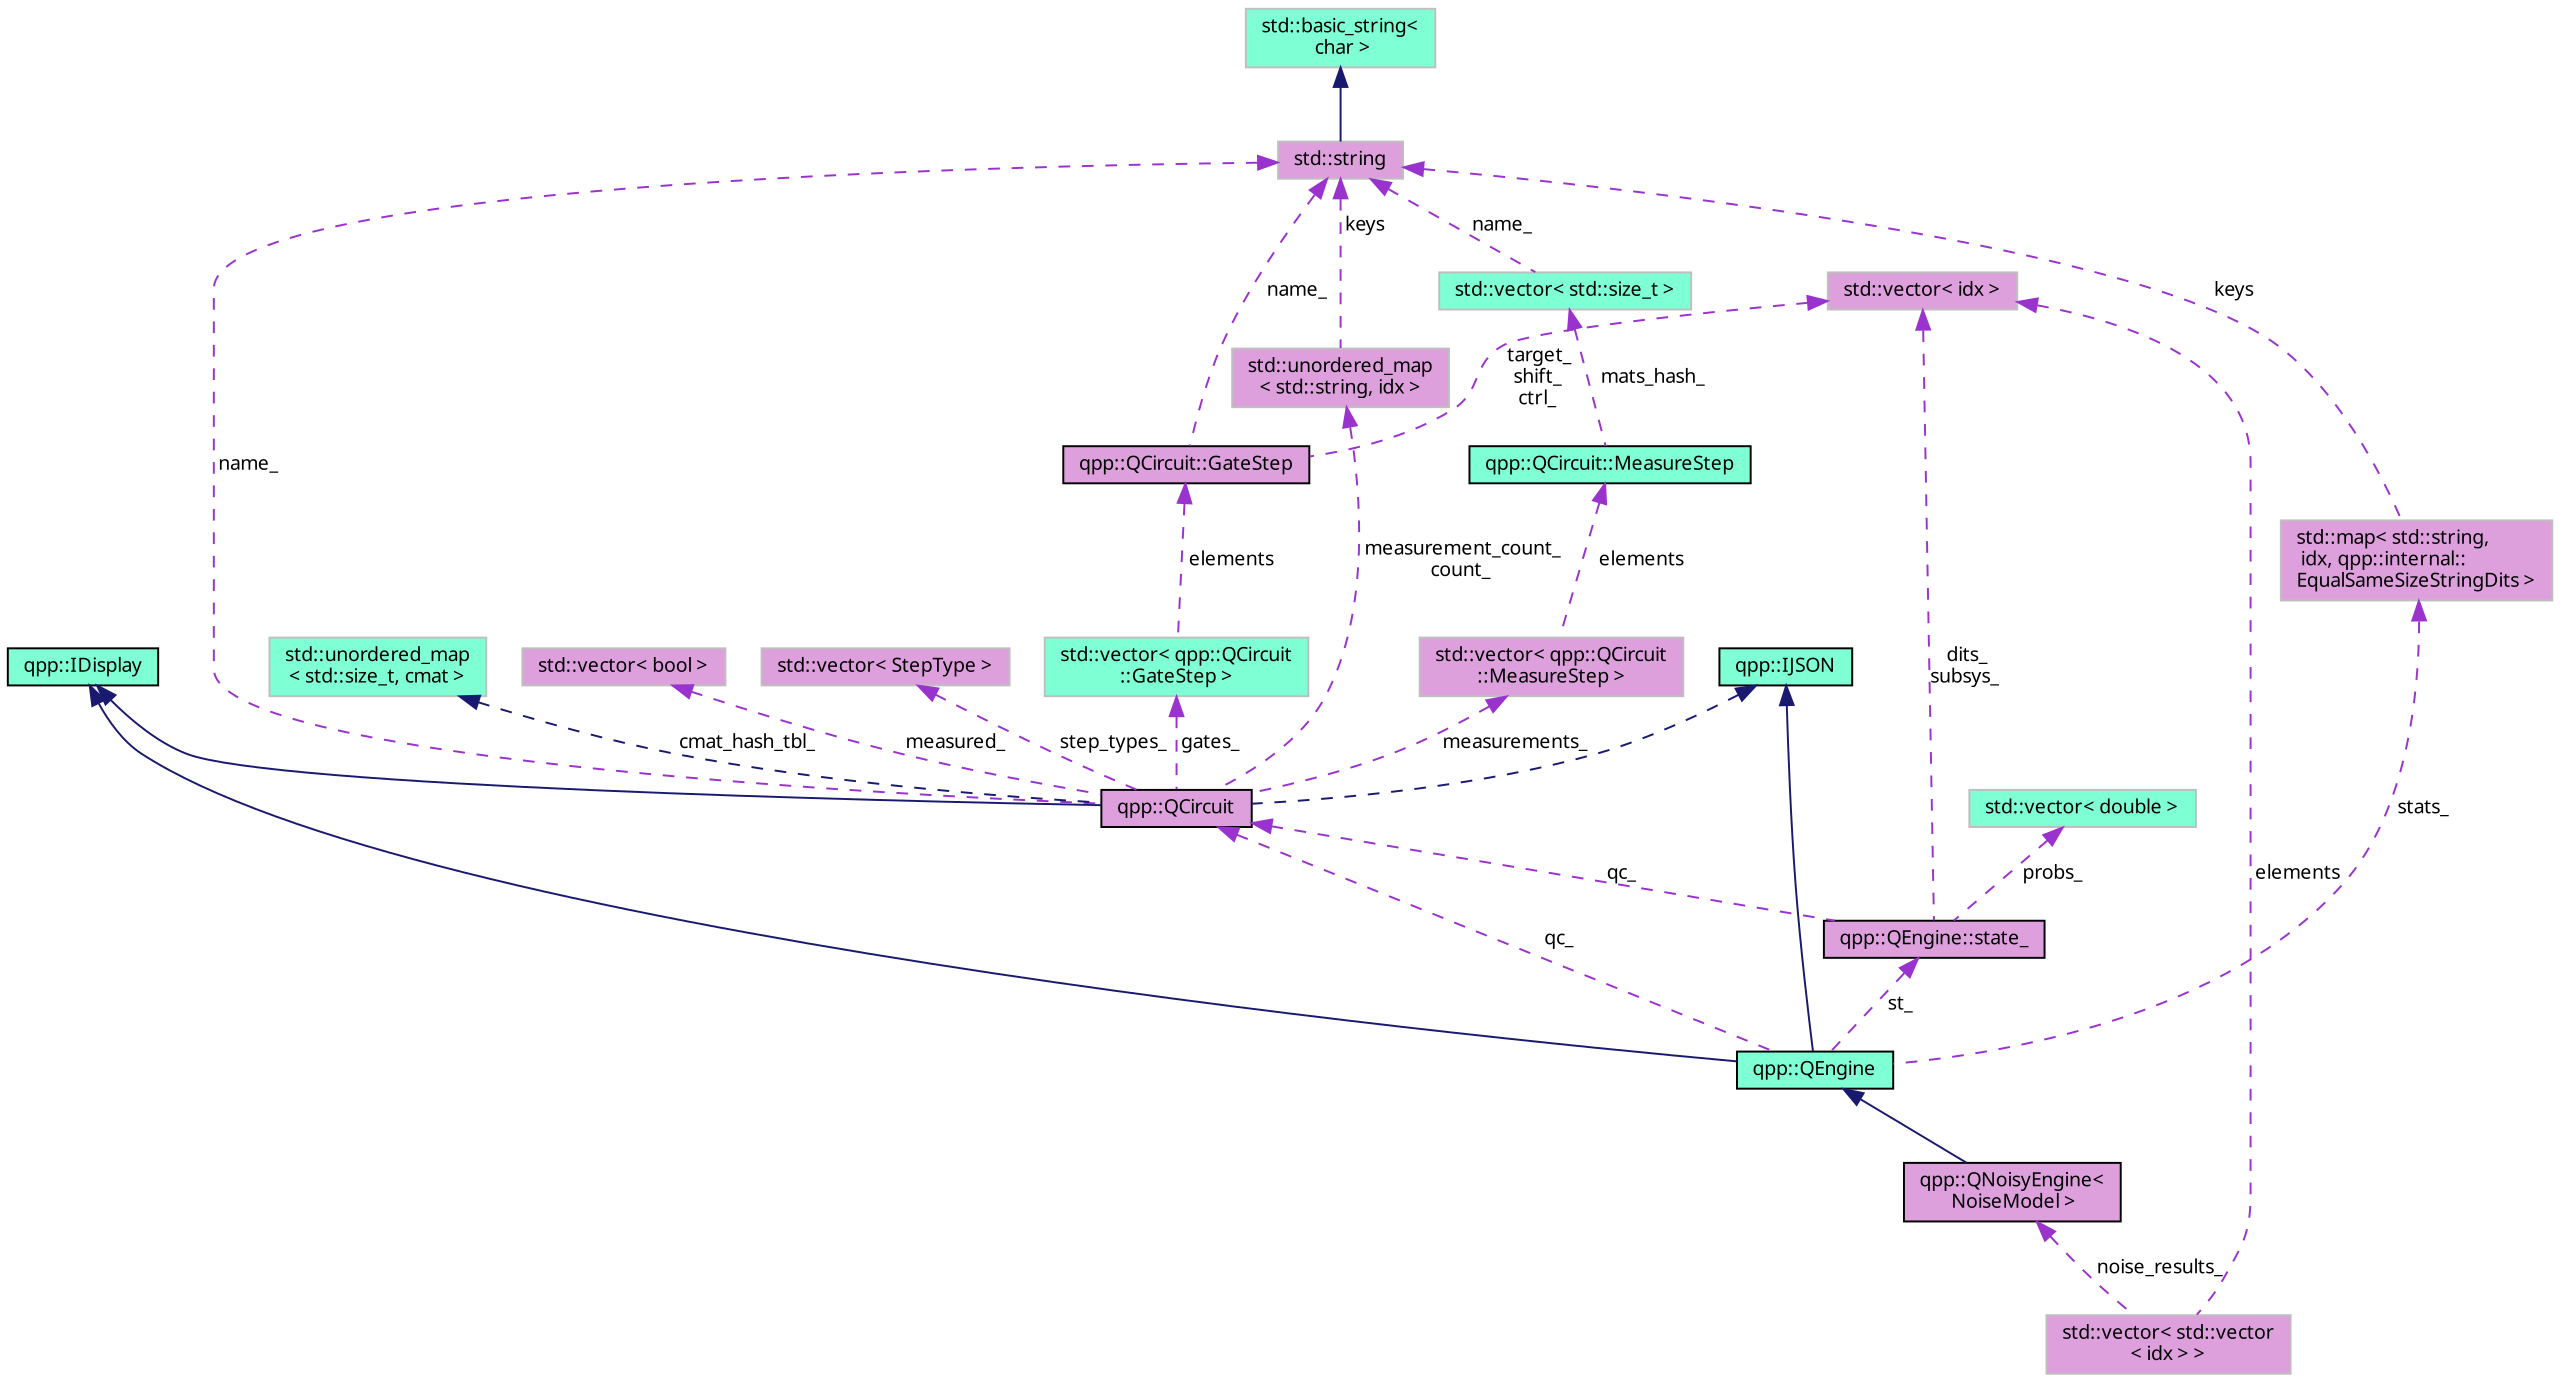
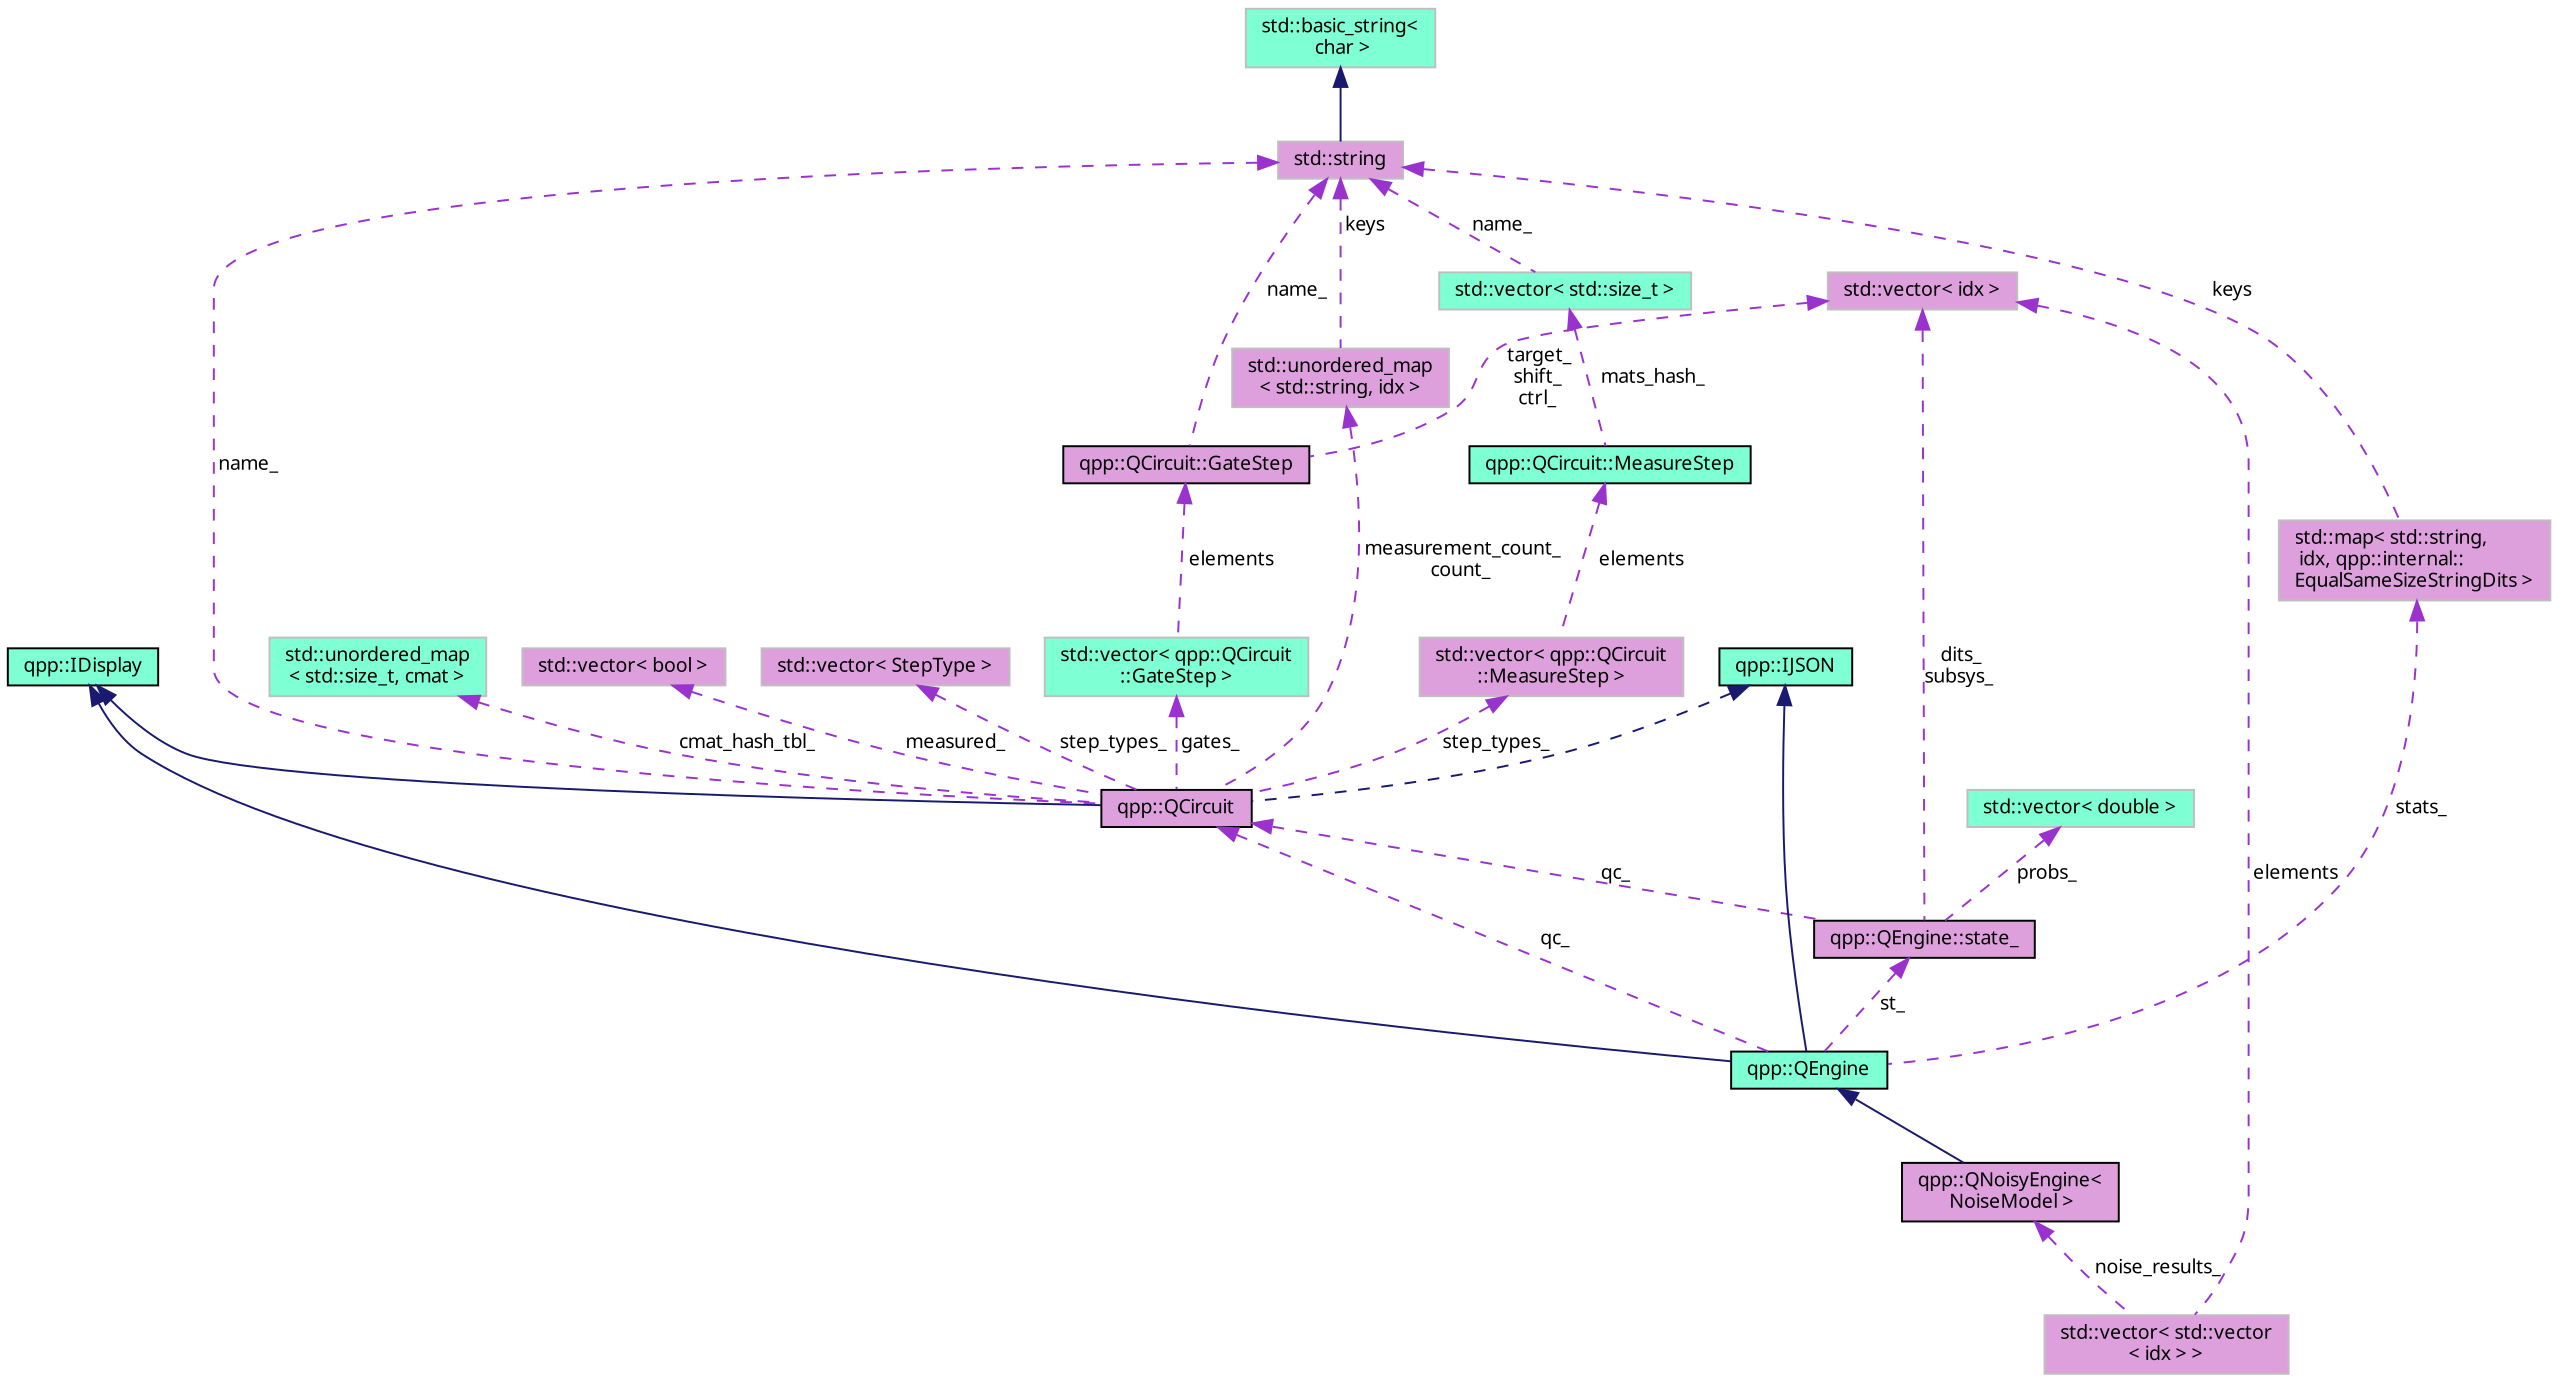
(1513, 743) -> (1495, 743)
(786, 772) -> (786, 772)
